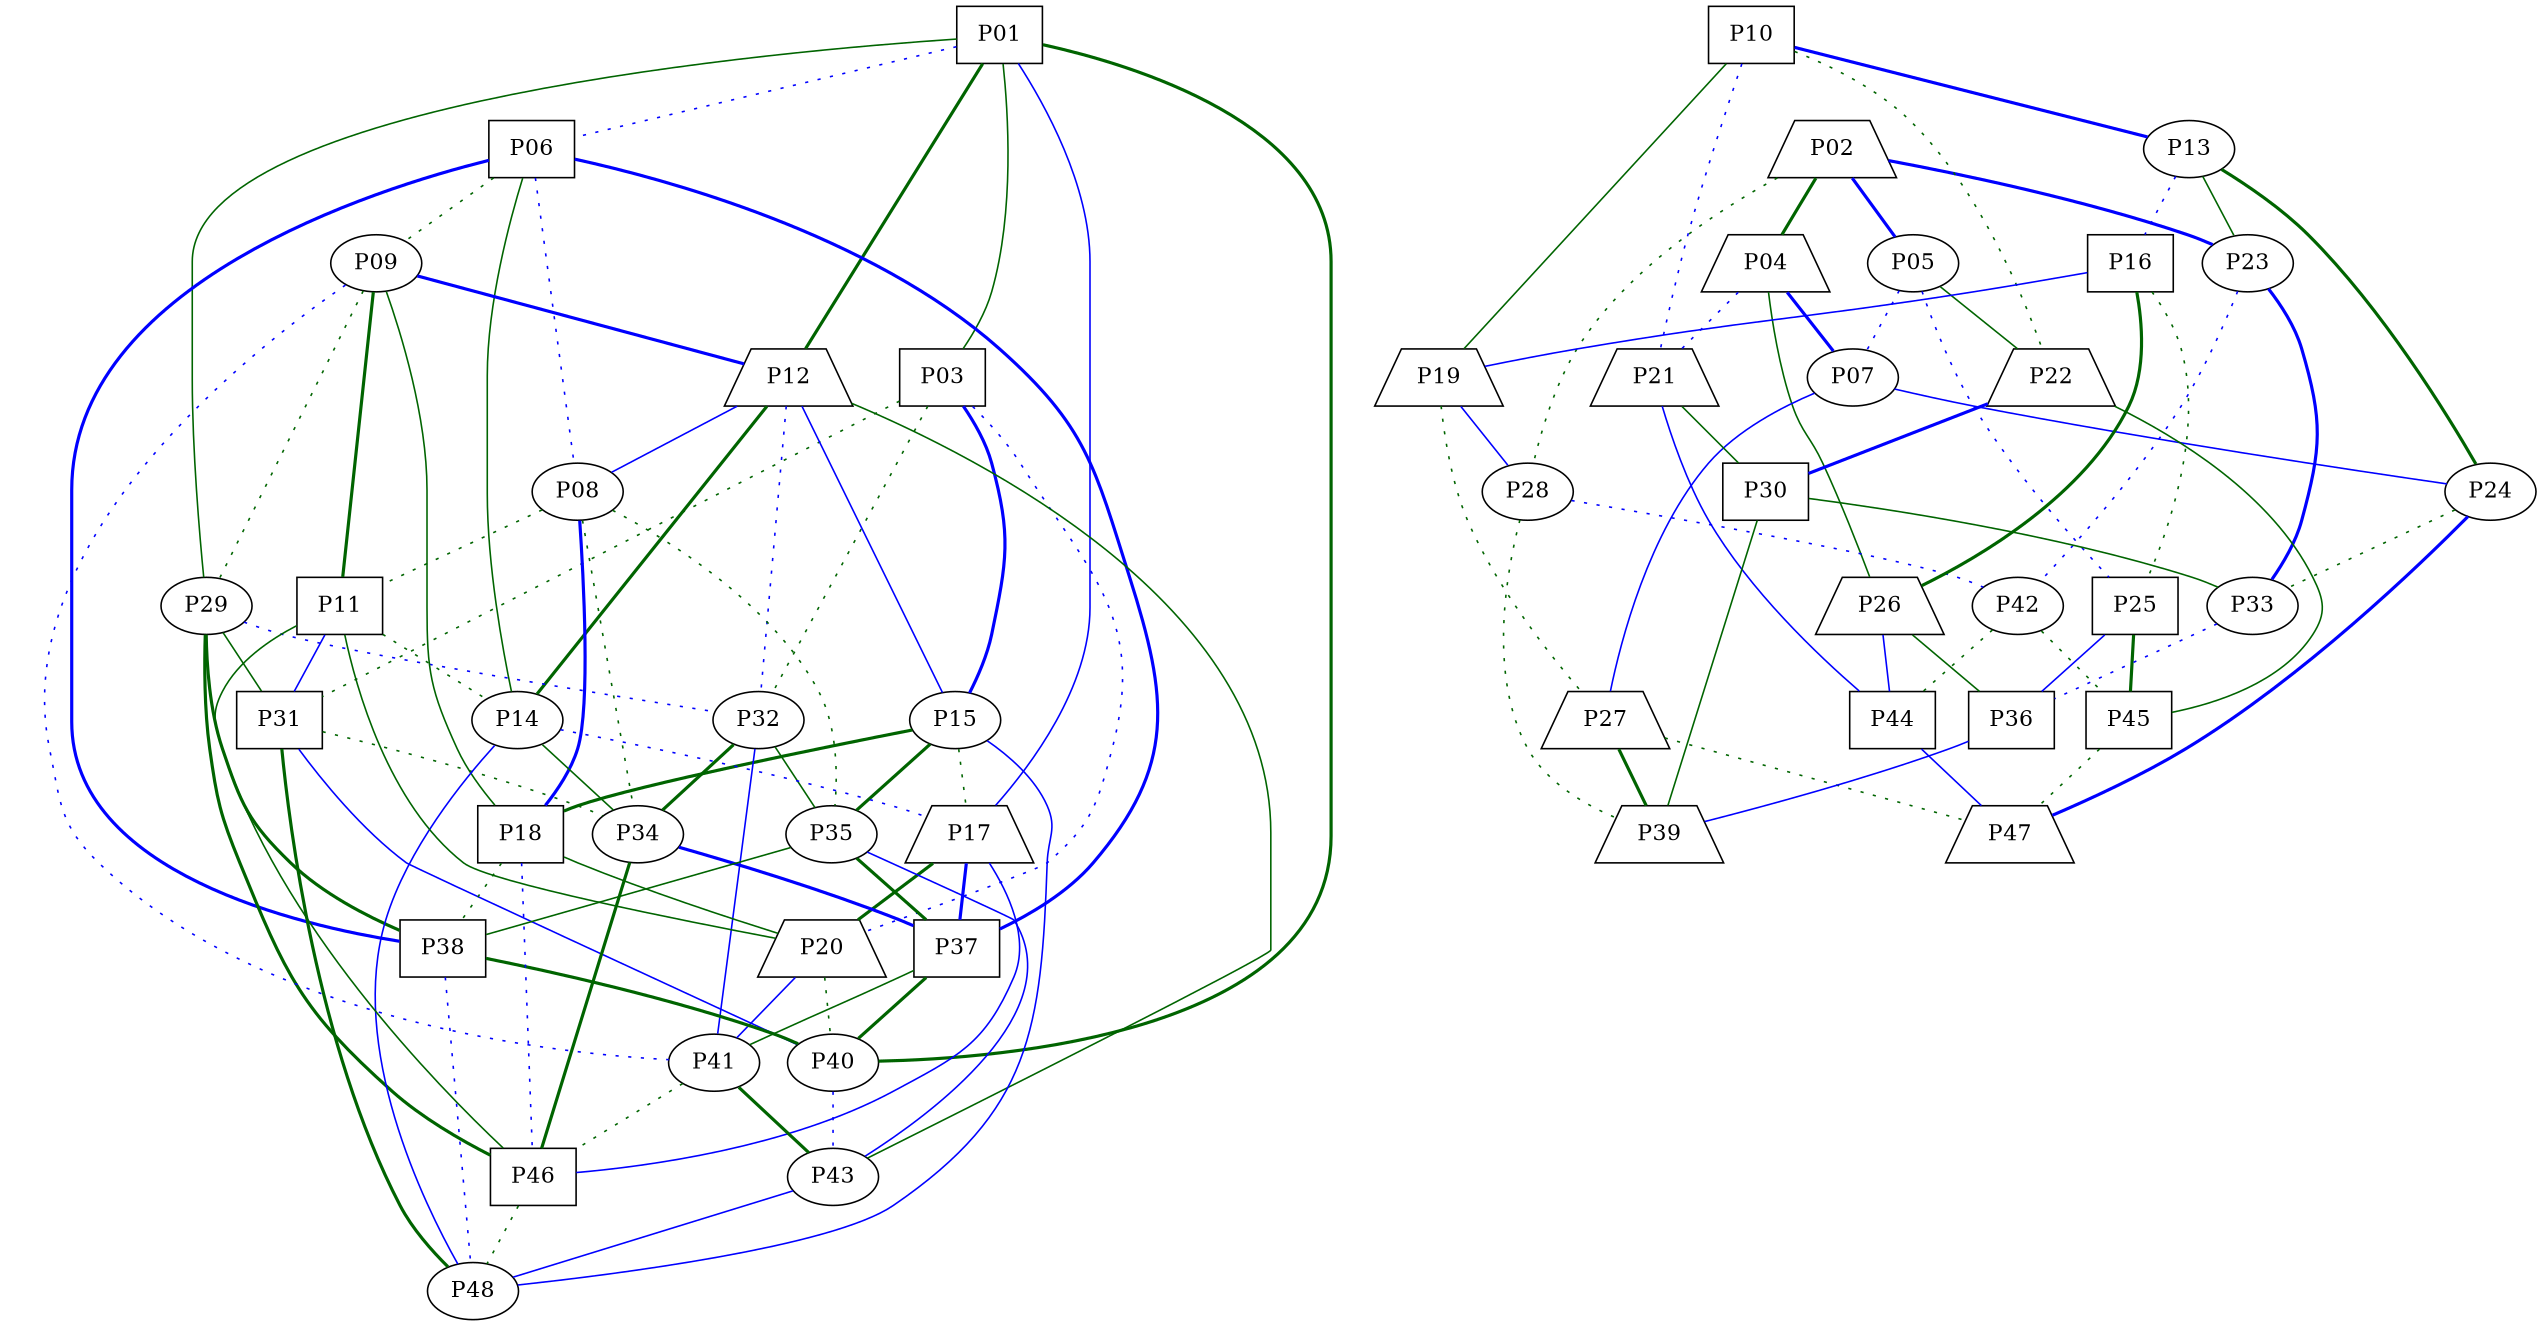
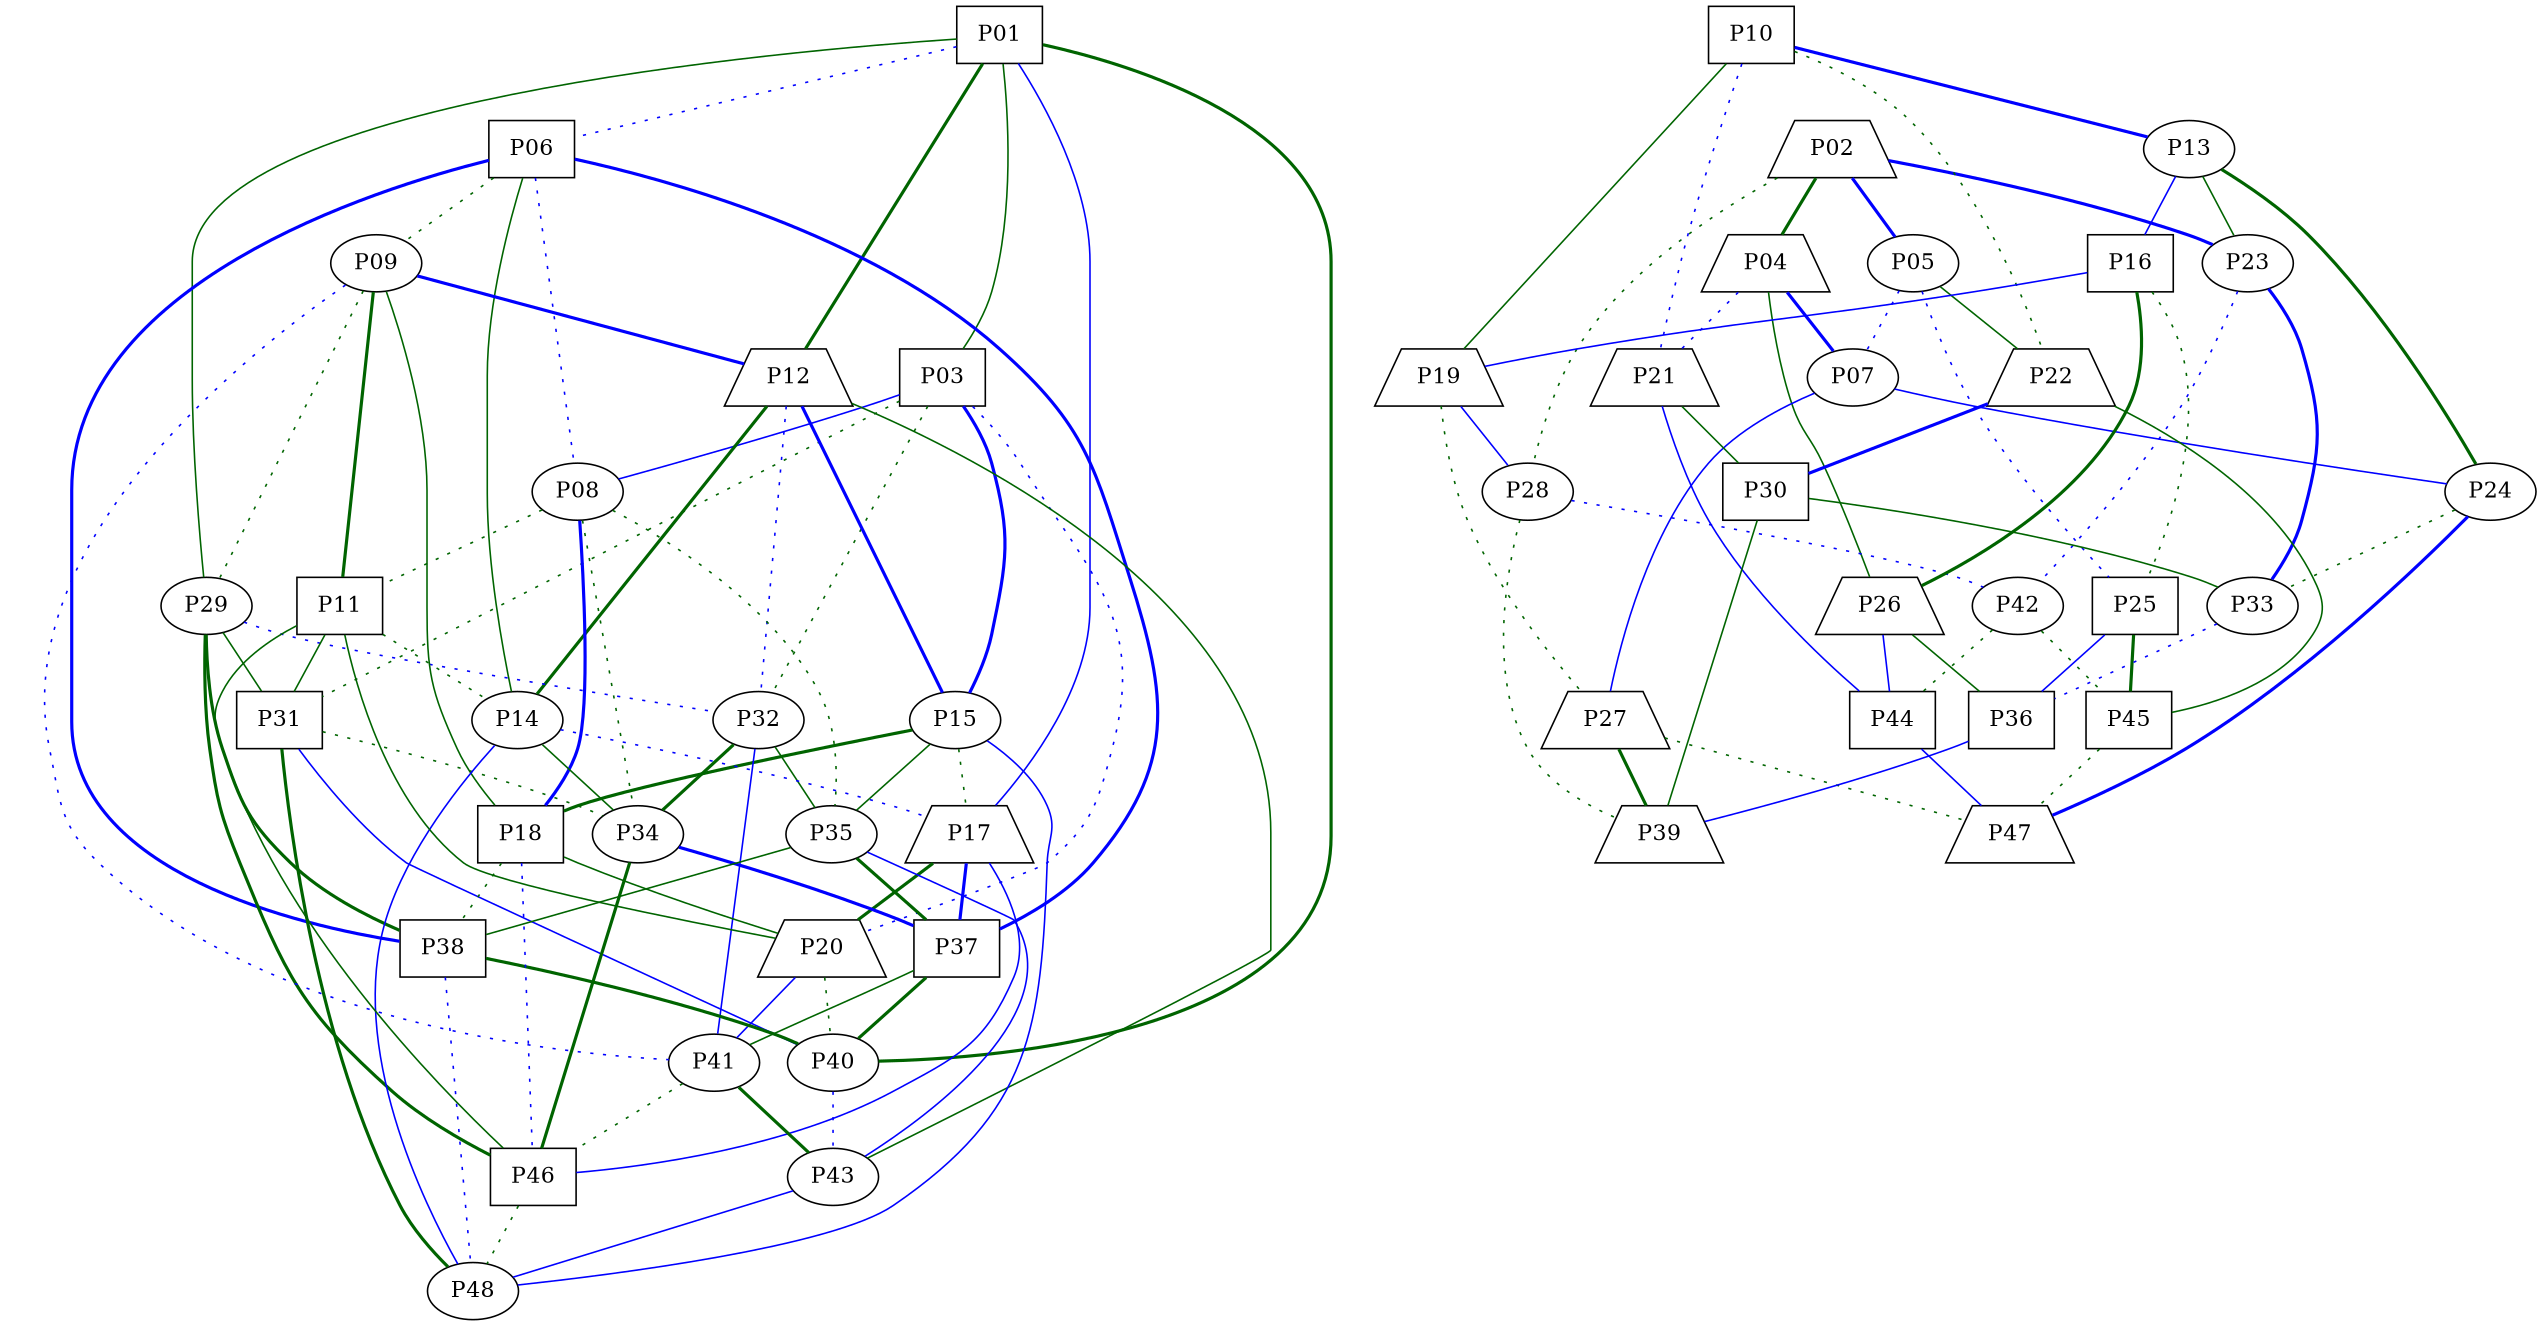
(2160, 205) -> (2160, 205)
(674, 439) -> (760, 439)
(872, 549) -> (872, 549)
(310, 663) -> (310, 663)
(893, 777) -> (893, 777)
